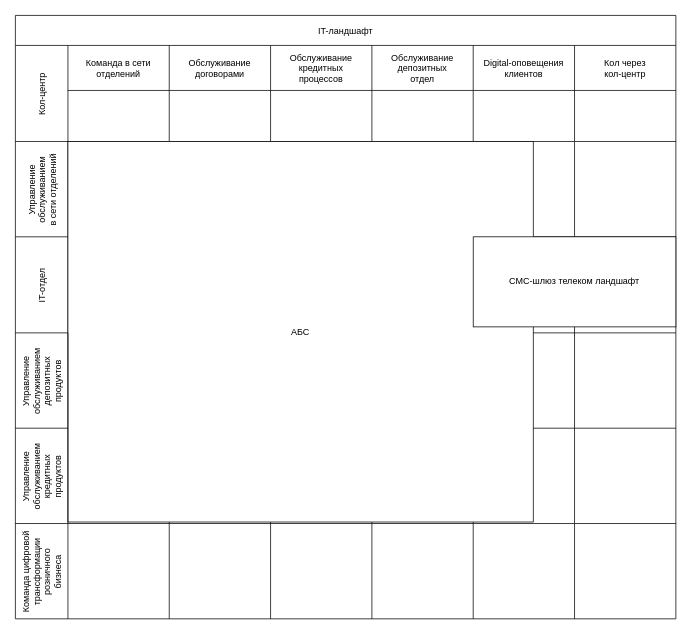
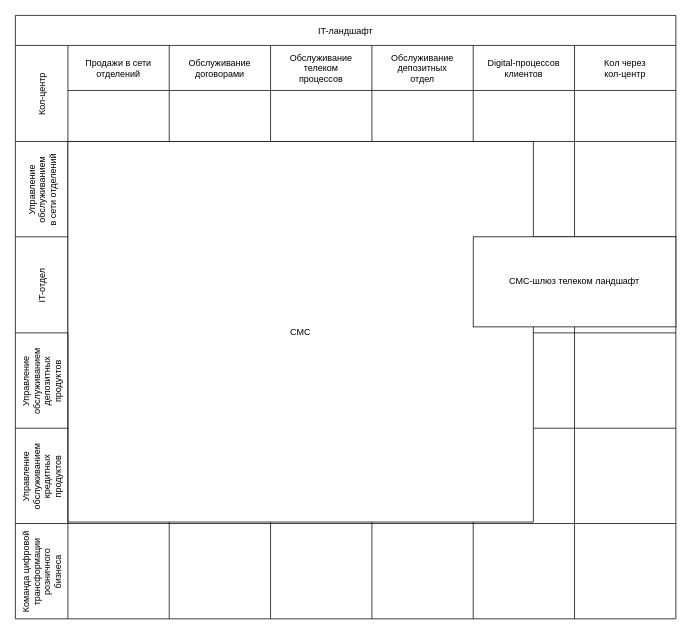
(321, 58) -> (321, 58)
(118, 63) -> (118, 63)
(523, 63) -> (523, 63)
(300, 332) -> (300, 332)
